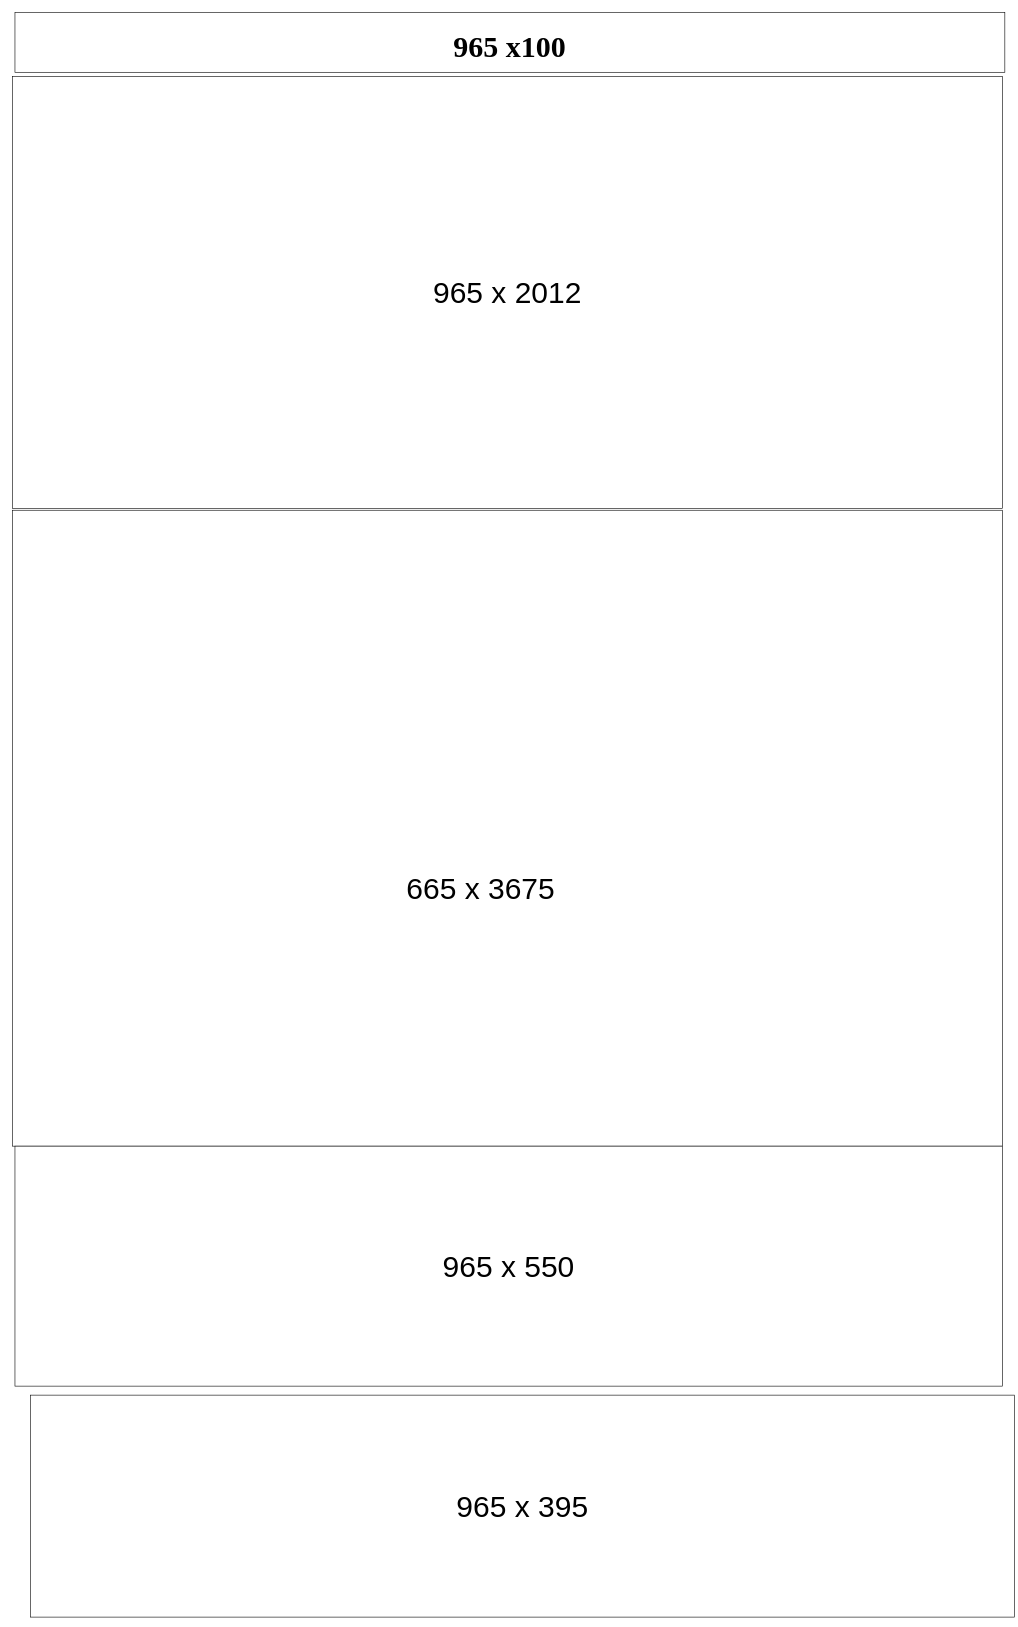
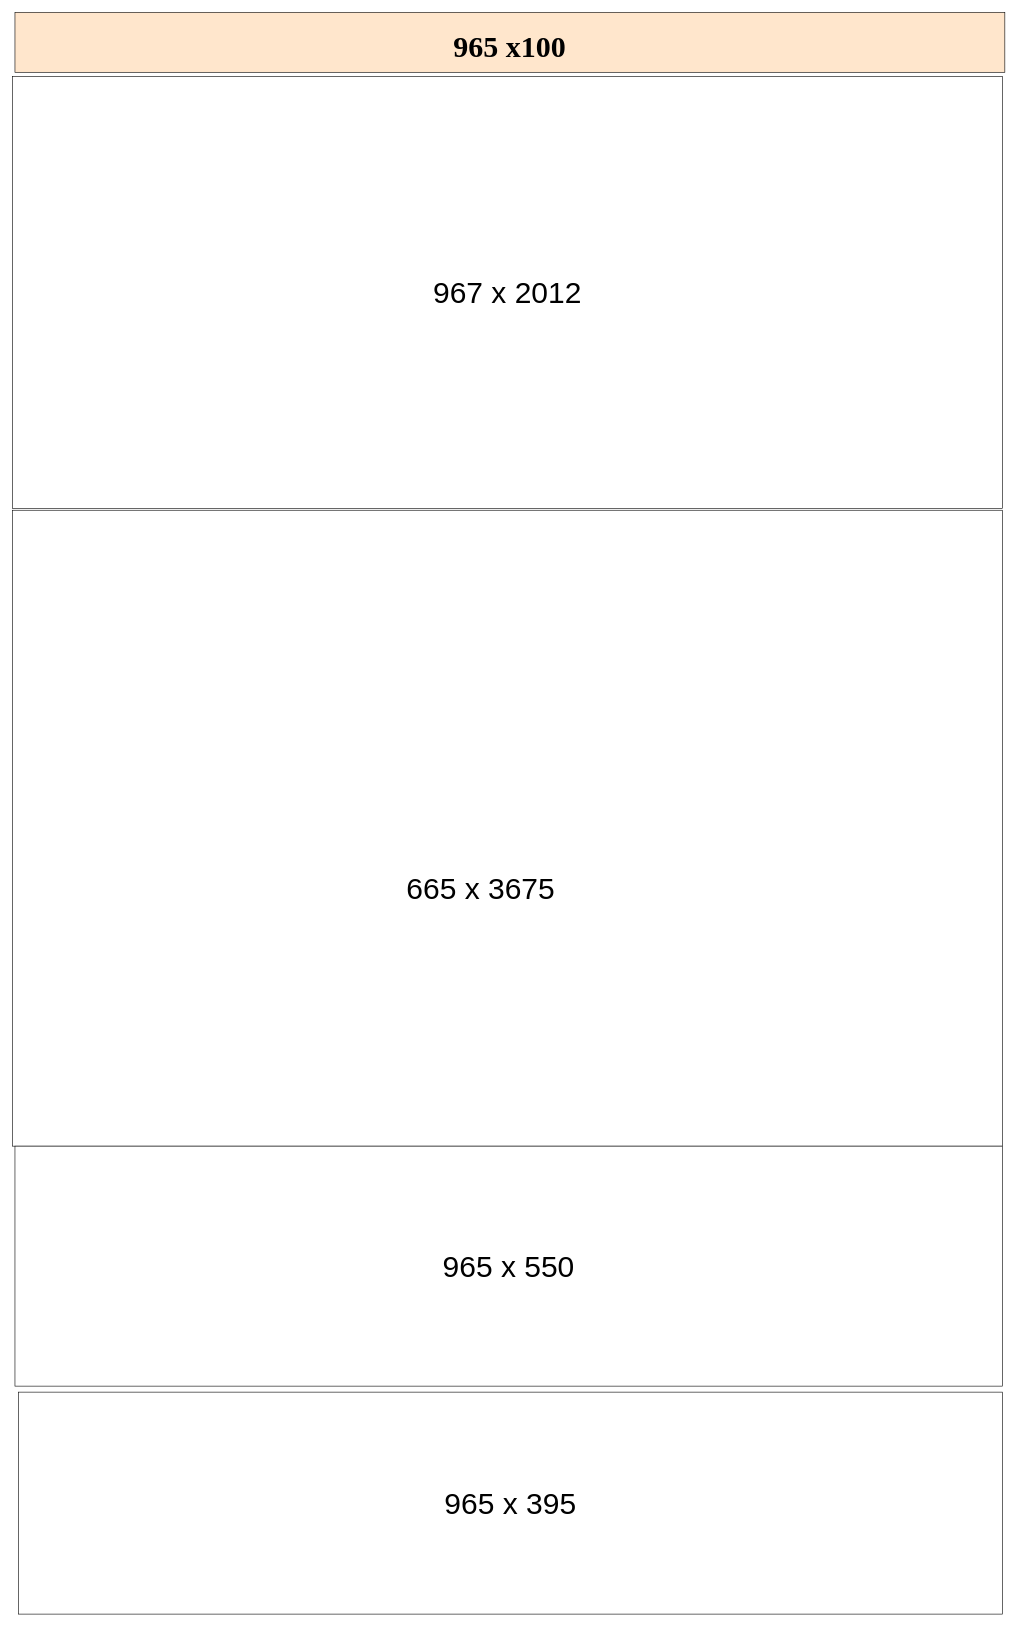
(510, 42) -> (510, 42)
(507, 293) -> (507, 293)
(522, 1506) -> (510, 1503)
